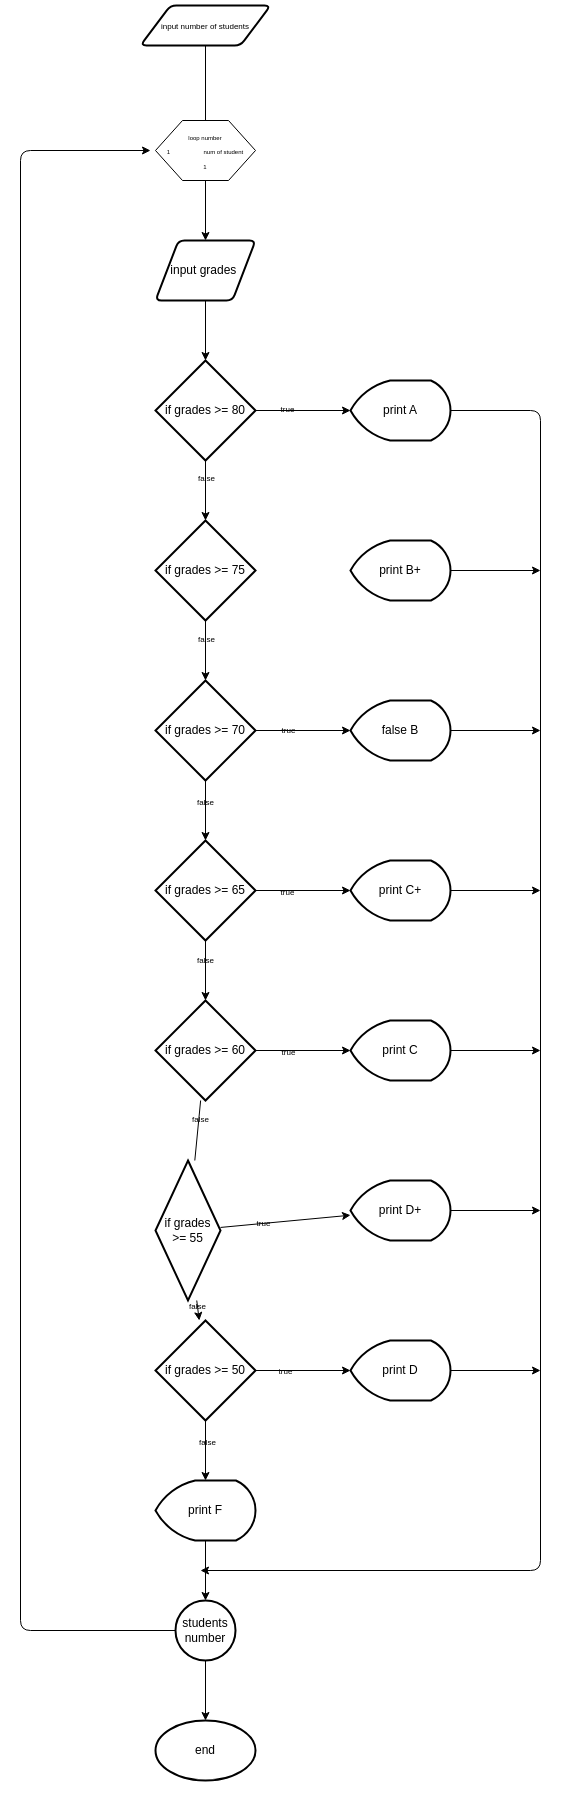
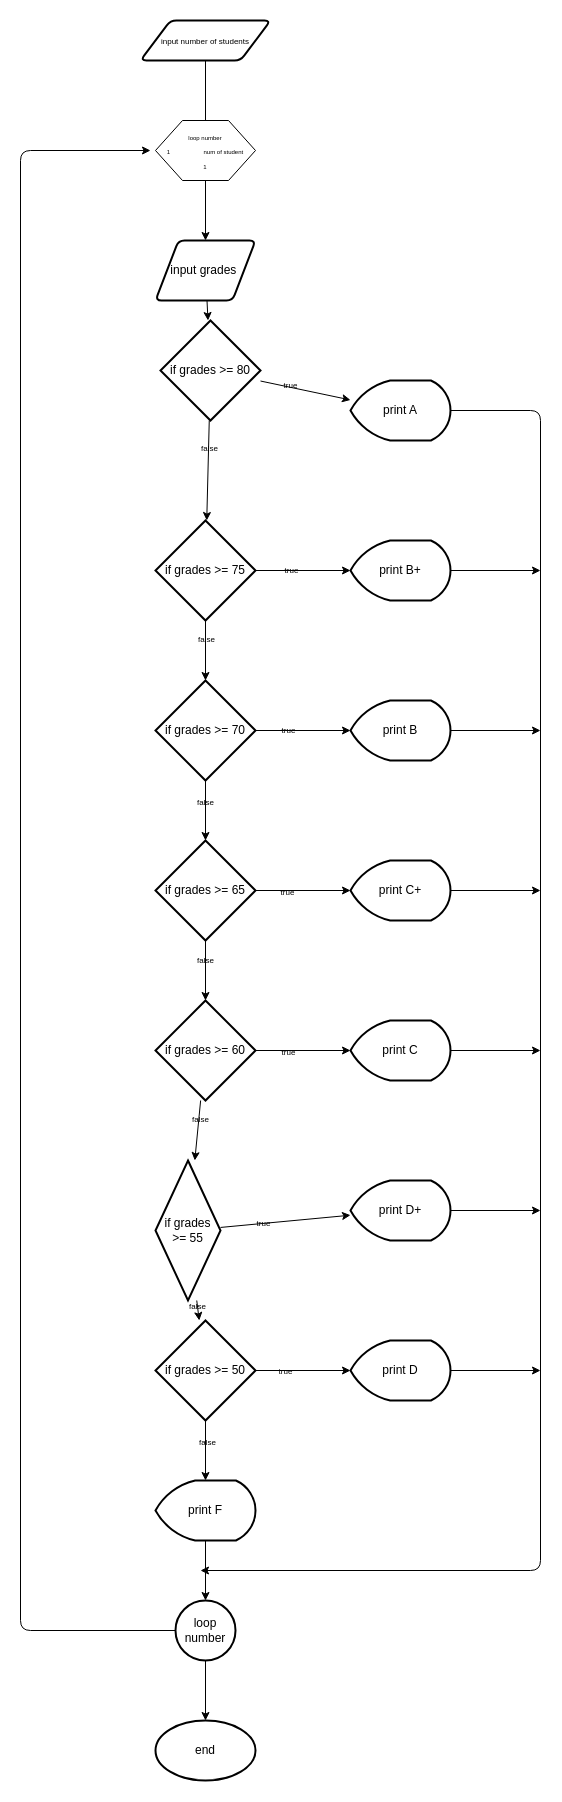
(206, 26) -> (206, 41)
(206, 411) -> (211, 371)
none -> (300, 571)
(401, 731) -> (401, 731)
(195, 1154) -> (196, 1152)
(206, 1631) -> (206, 1631)
